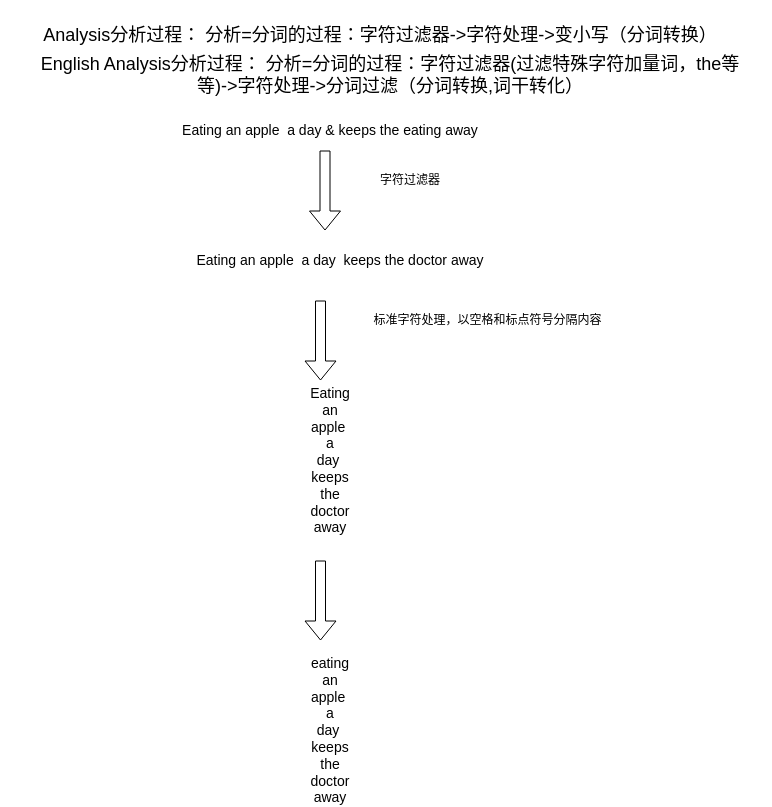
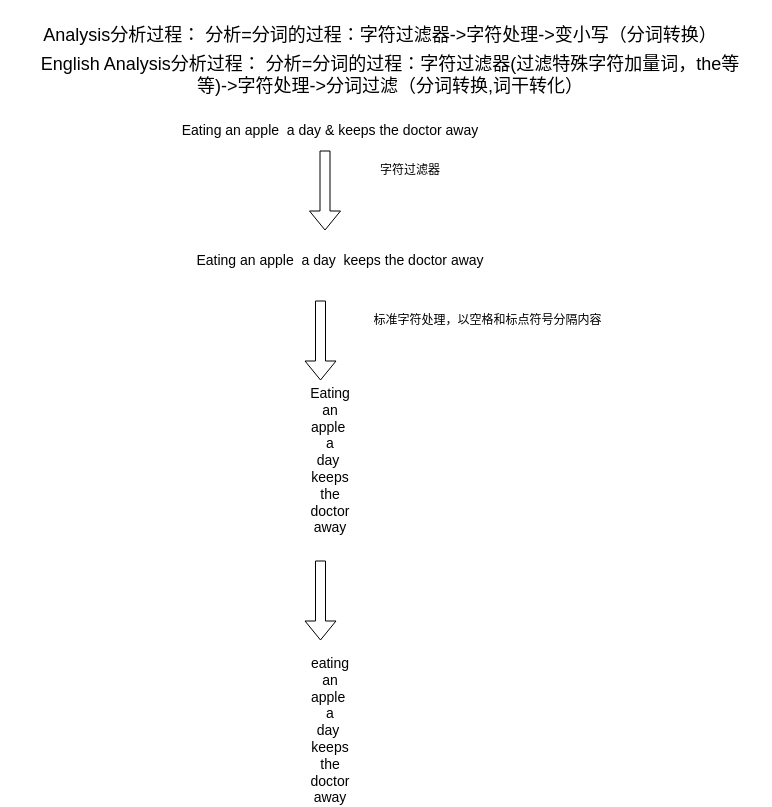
(331, 131) -> (331, 131)
(411, 181) -> (411, 171)
